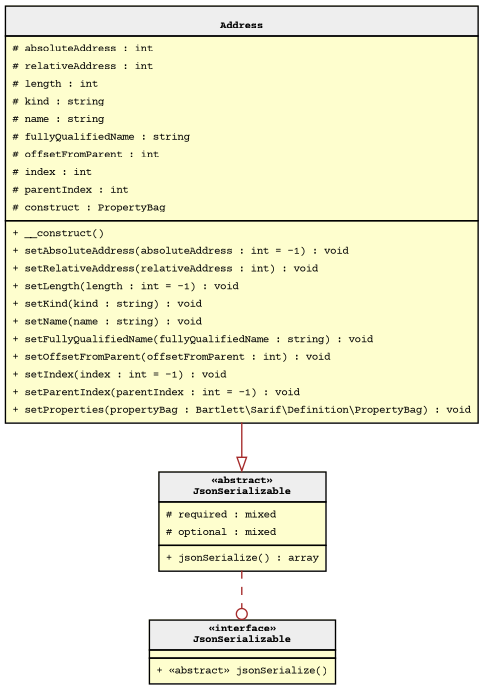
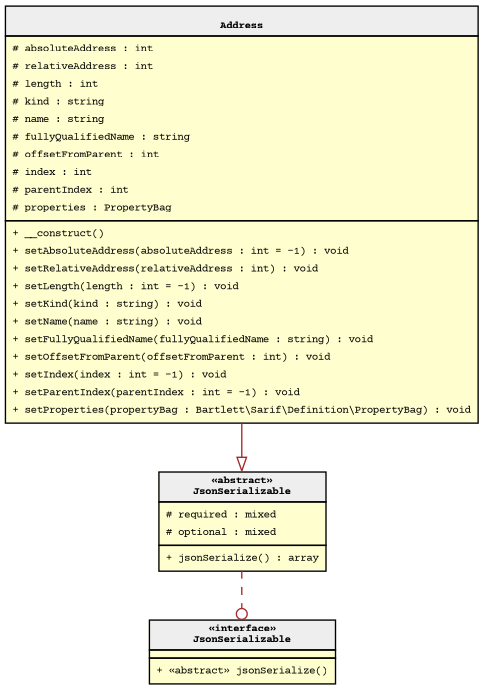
(89, 207) -> (92, 207)
